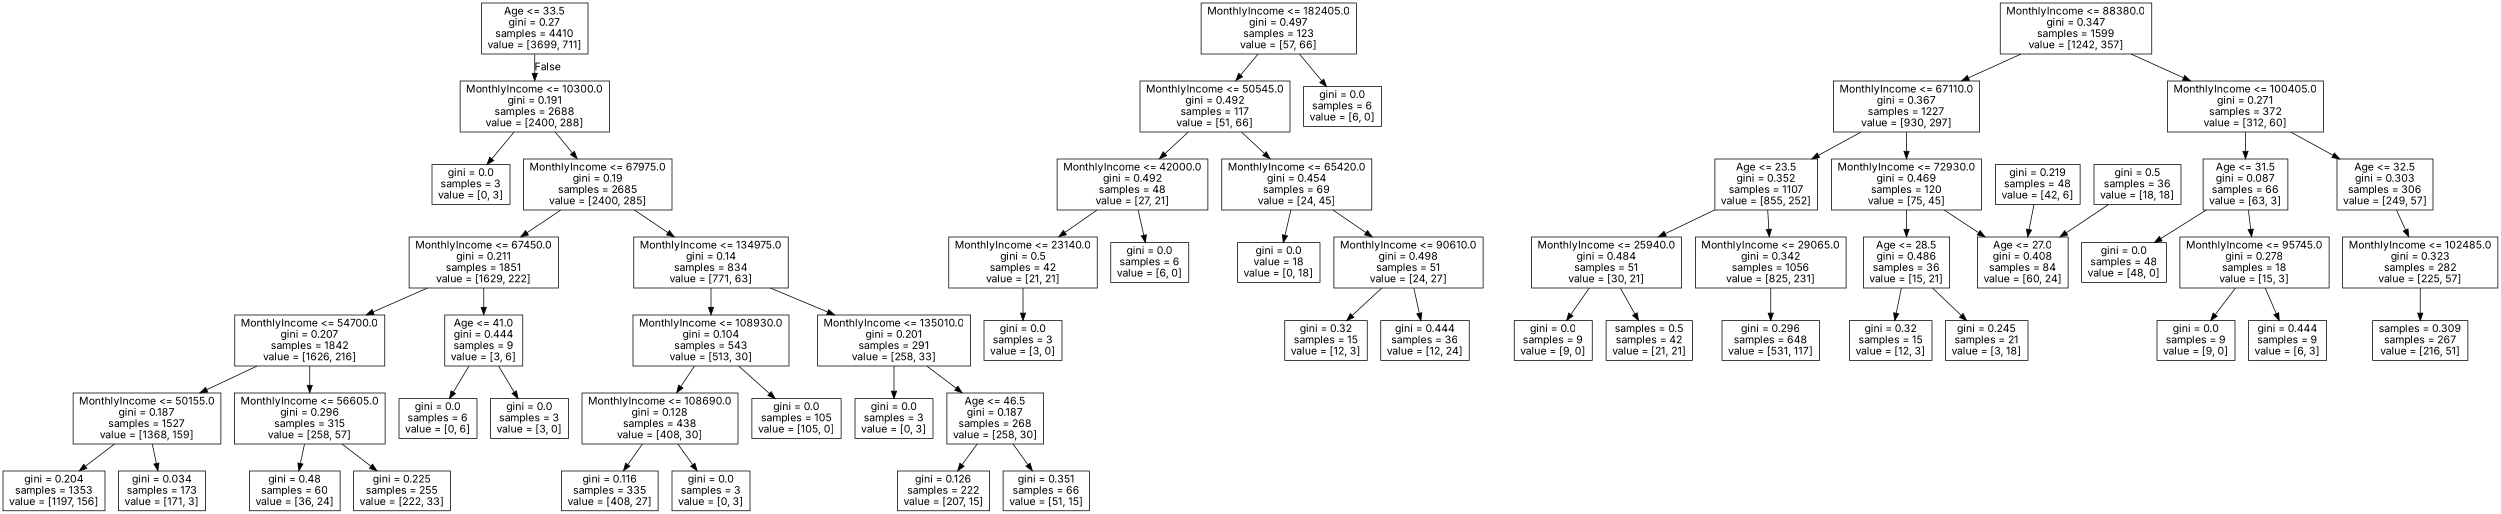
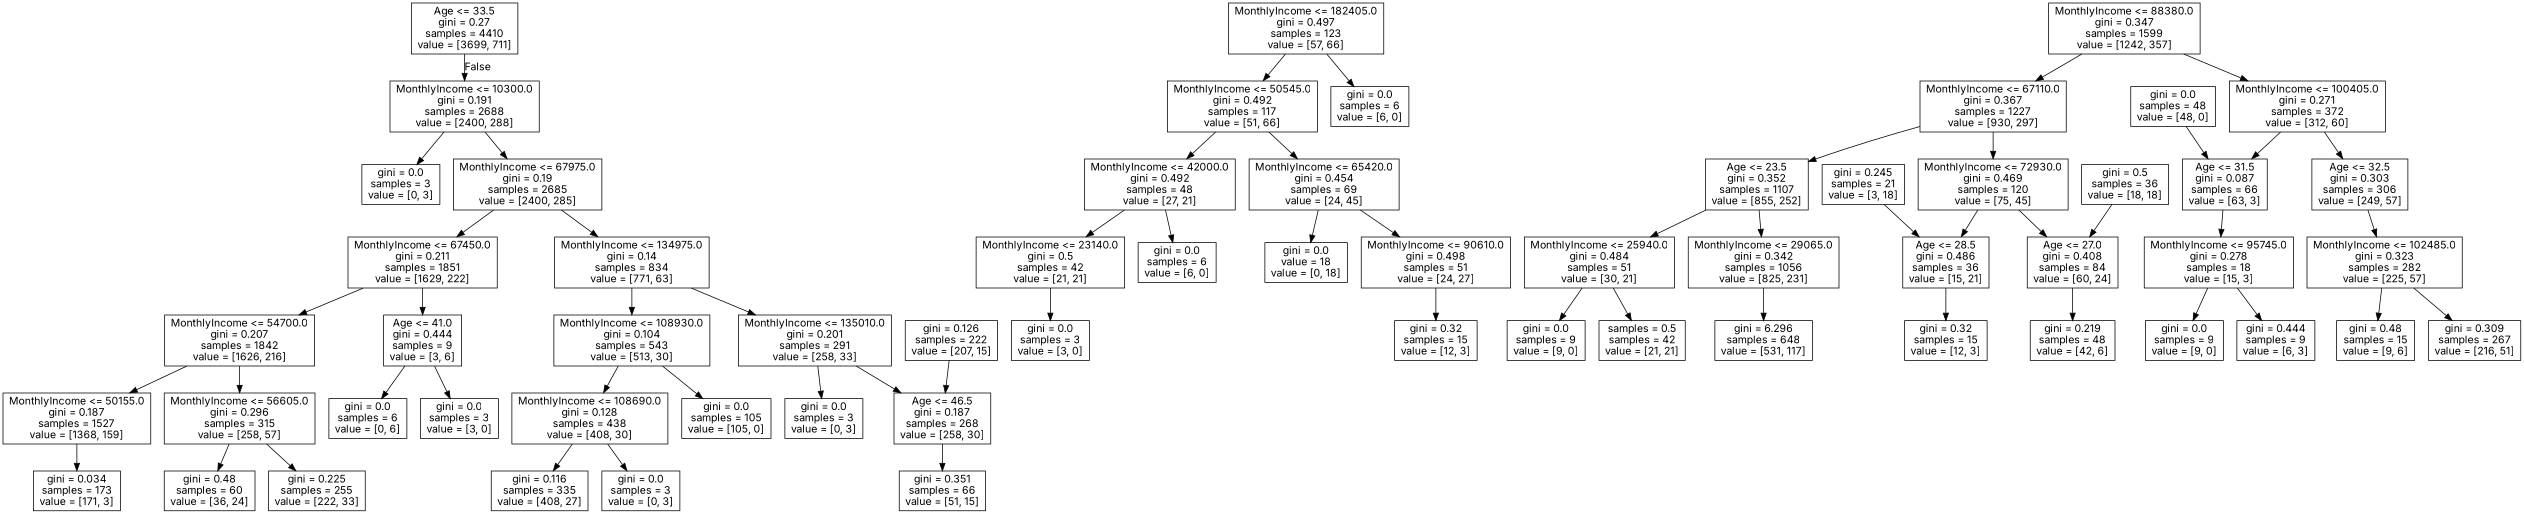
(2032, 217) -> (2073, 300)
(2183, 224) -> (2195, 140)
(1947, 302) -> (1899, 218)
(1425, 340) -> none
(1771, 340) -> (1764, 340)
none -> (2376, 340)
(2420, 340) -> (2475, 340)
(970, 454) -> (948, 373)
(54, 491) -> none
